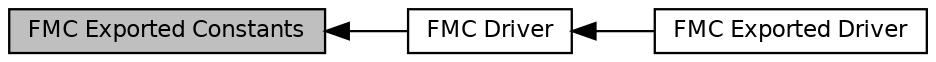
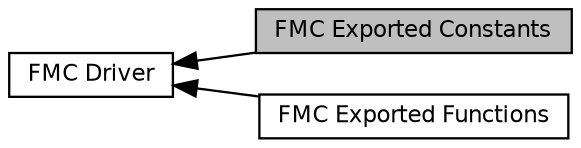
(378, 31) -> (226, 57)
(791, 31) -> (414, 116)
